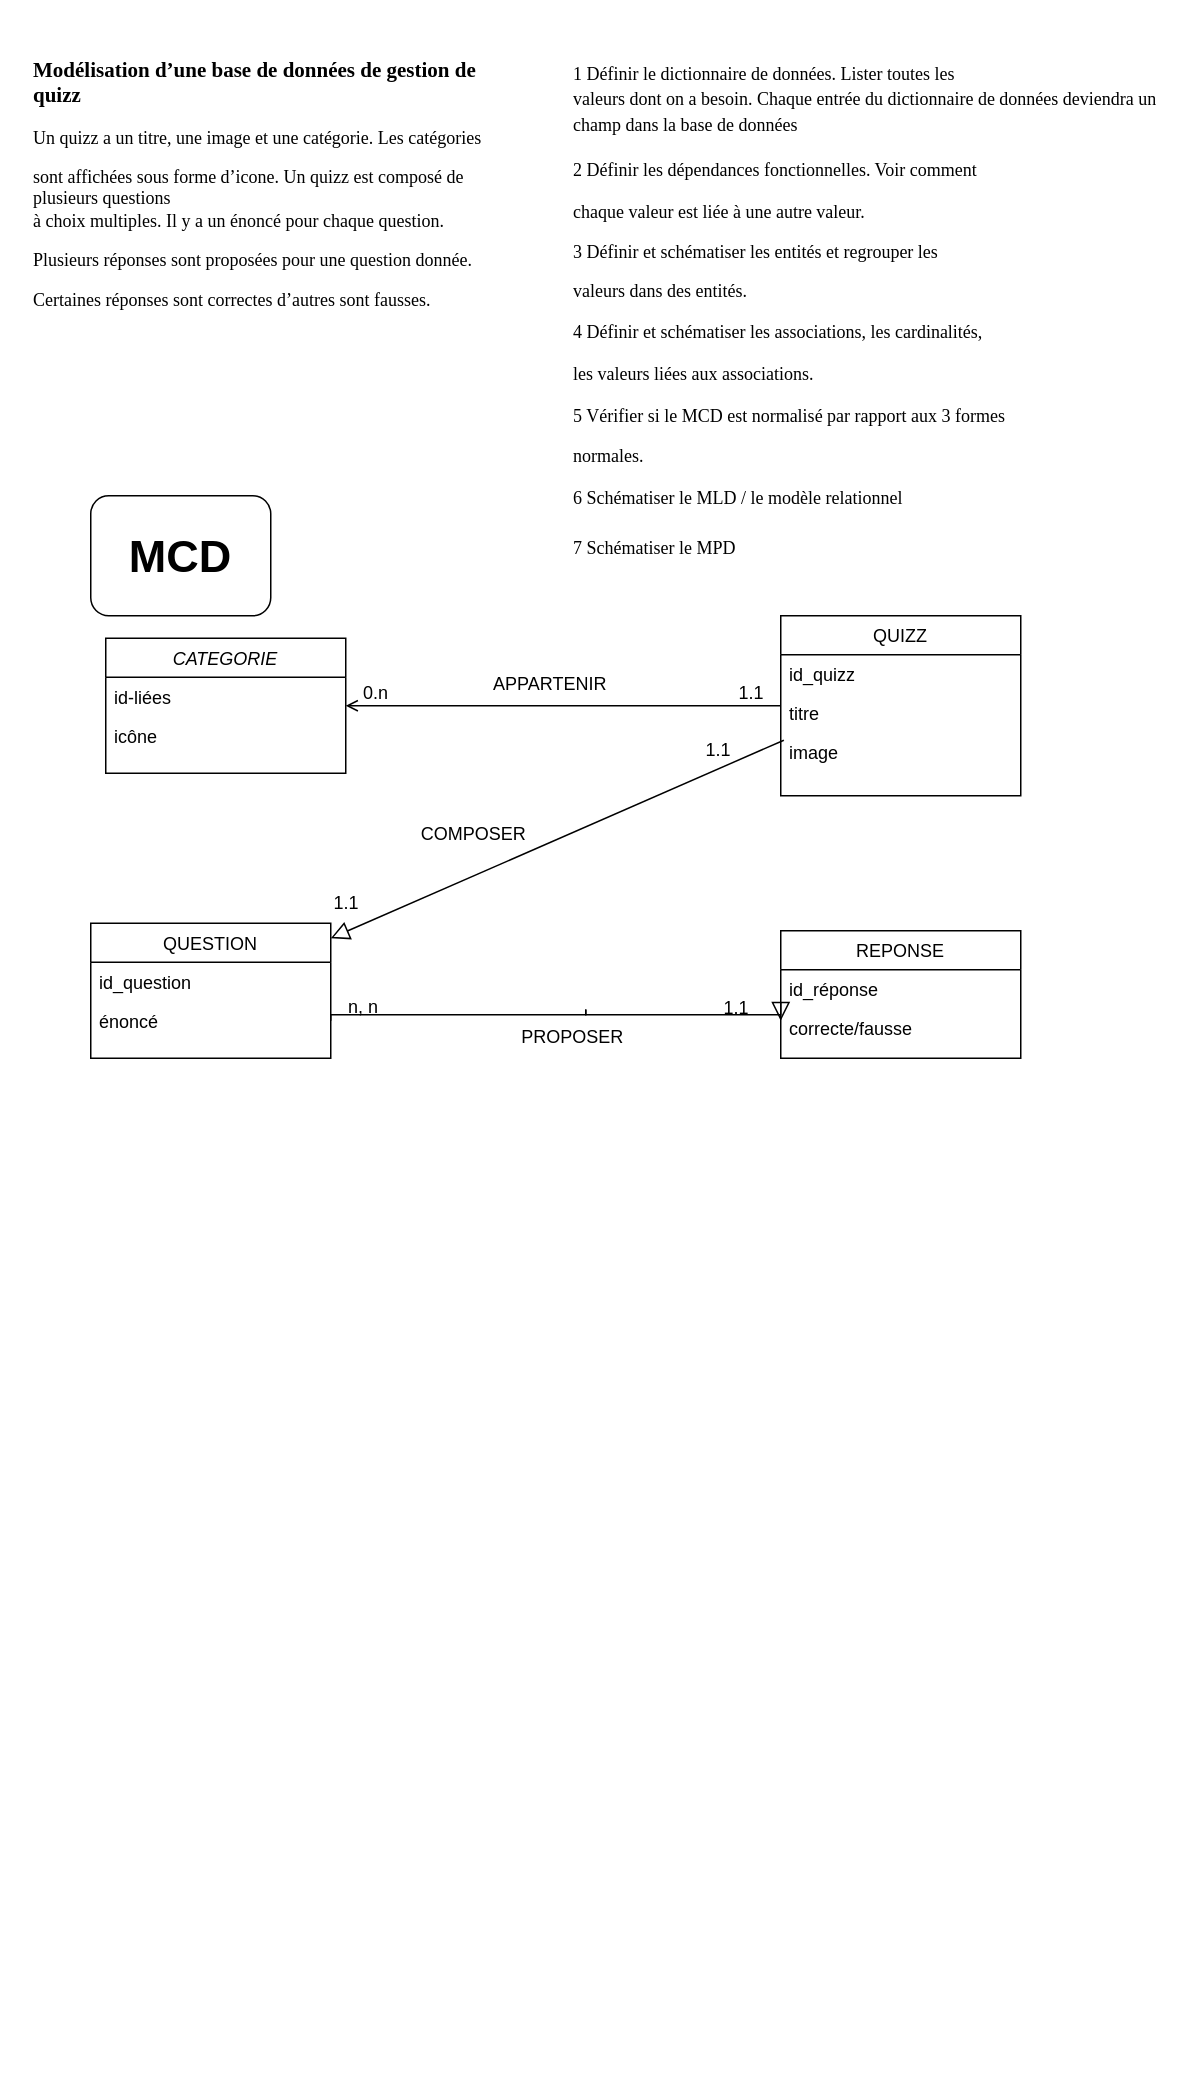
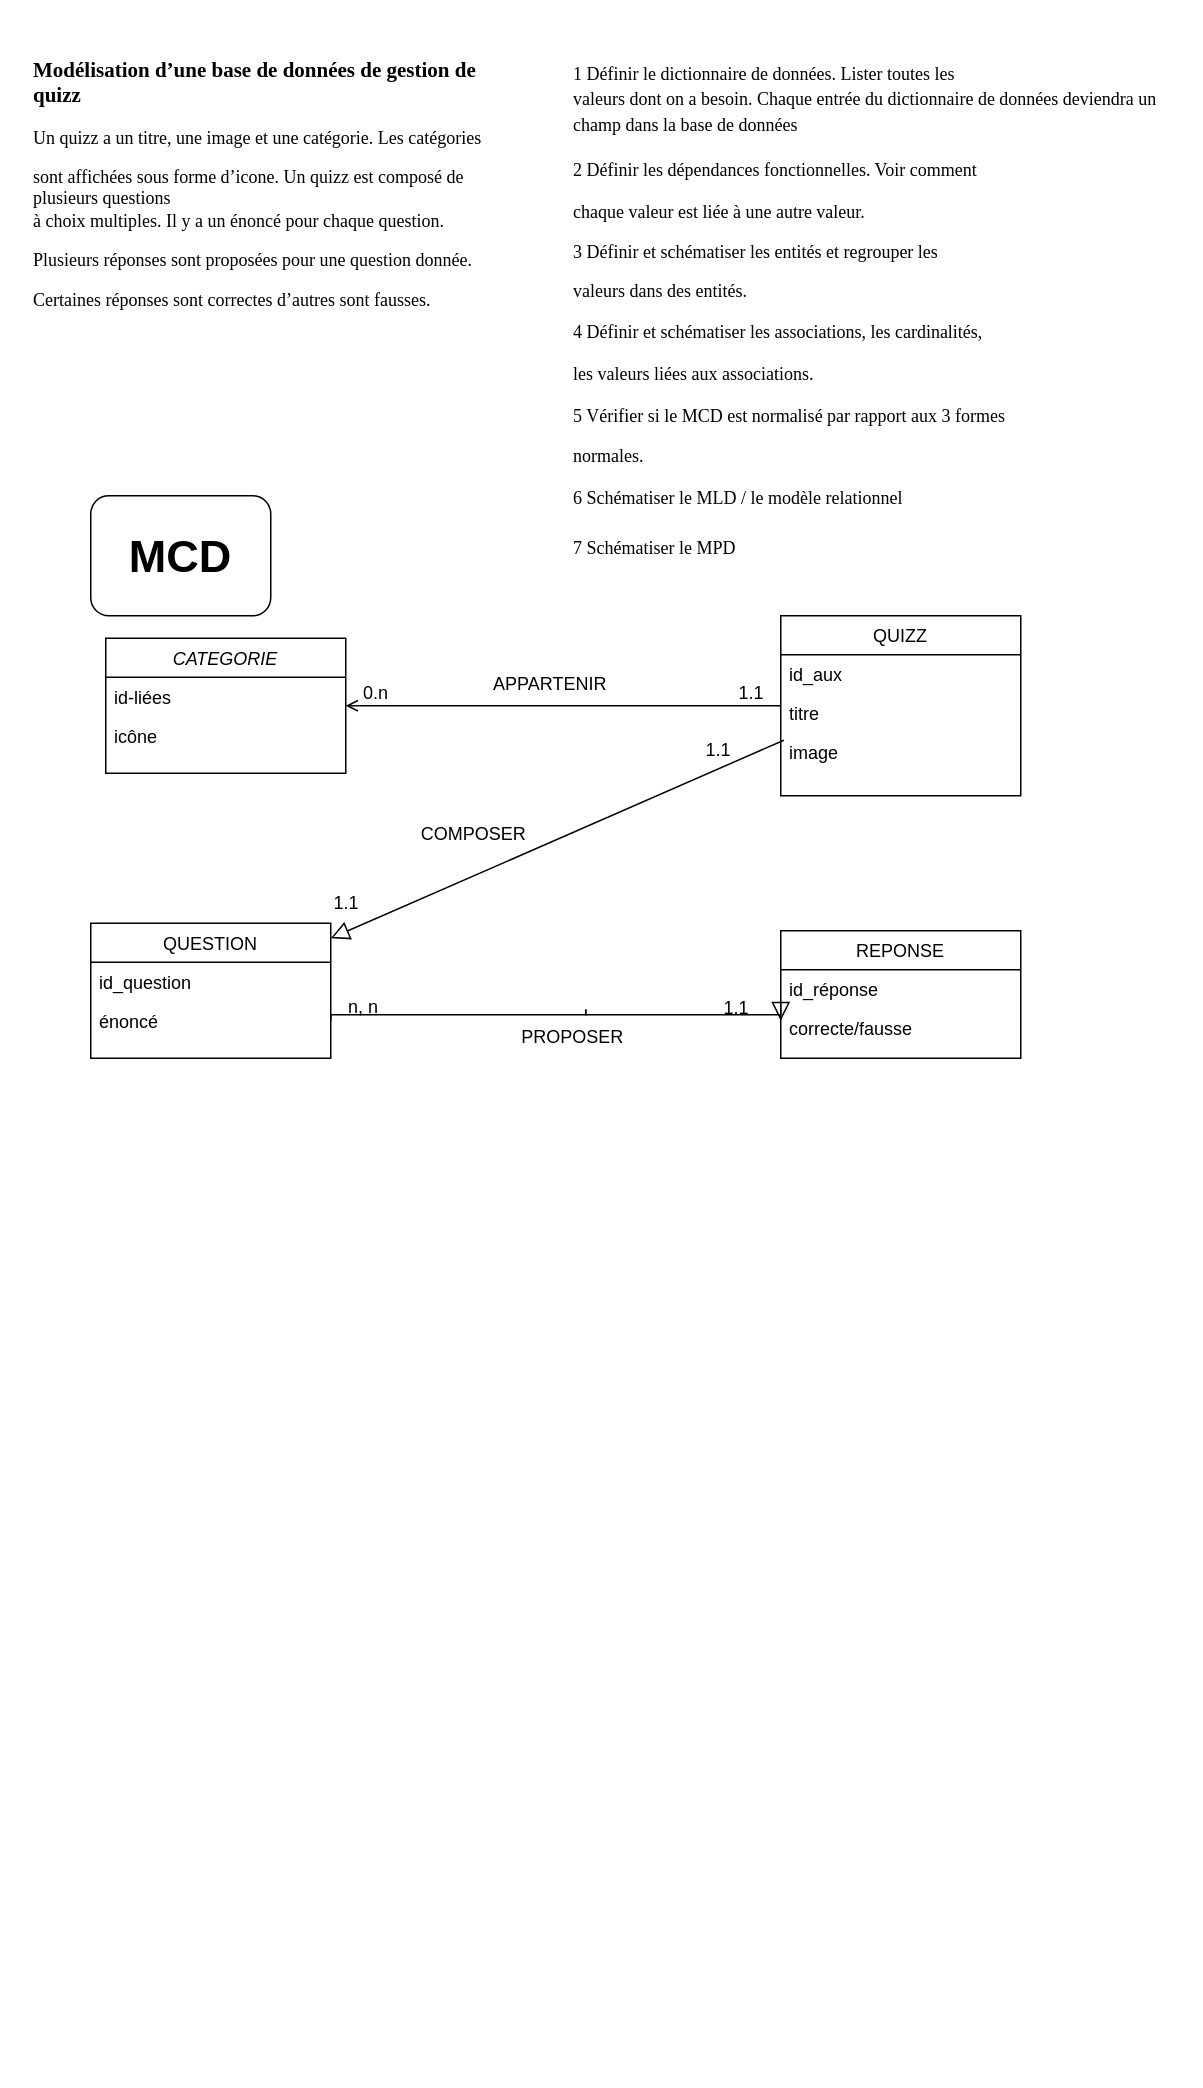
(825, 675) -> (817, 675)
